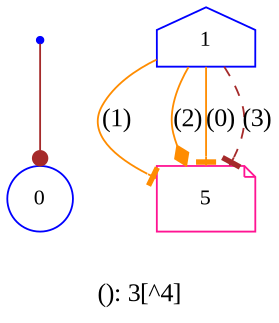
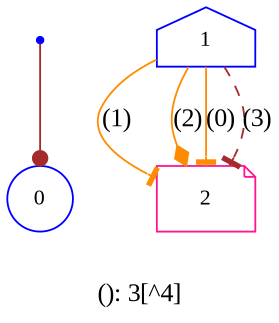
(206, 199) -> (206, 199)
